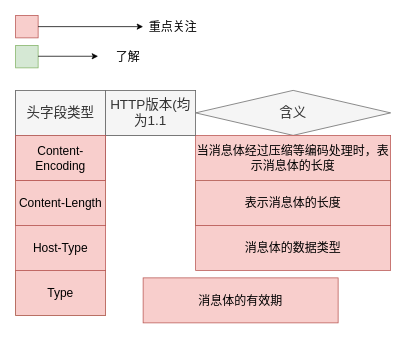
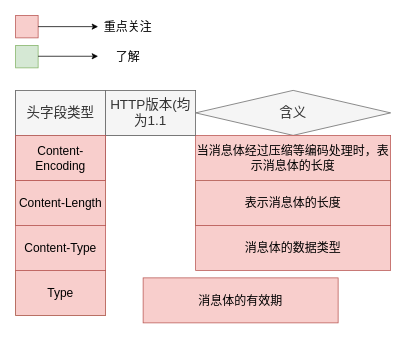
(173, 27) -> (128, 27)
(60, 248) -> (60, 248)
